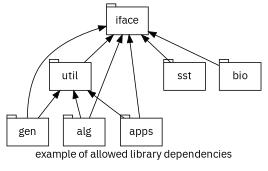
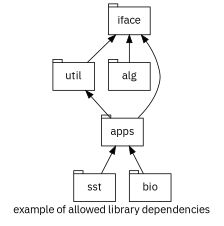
(187, 50) -> (138, 163)
(159, 51) -> (107, 163)
(78, 108) -> none
(28, 132) -> none
